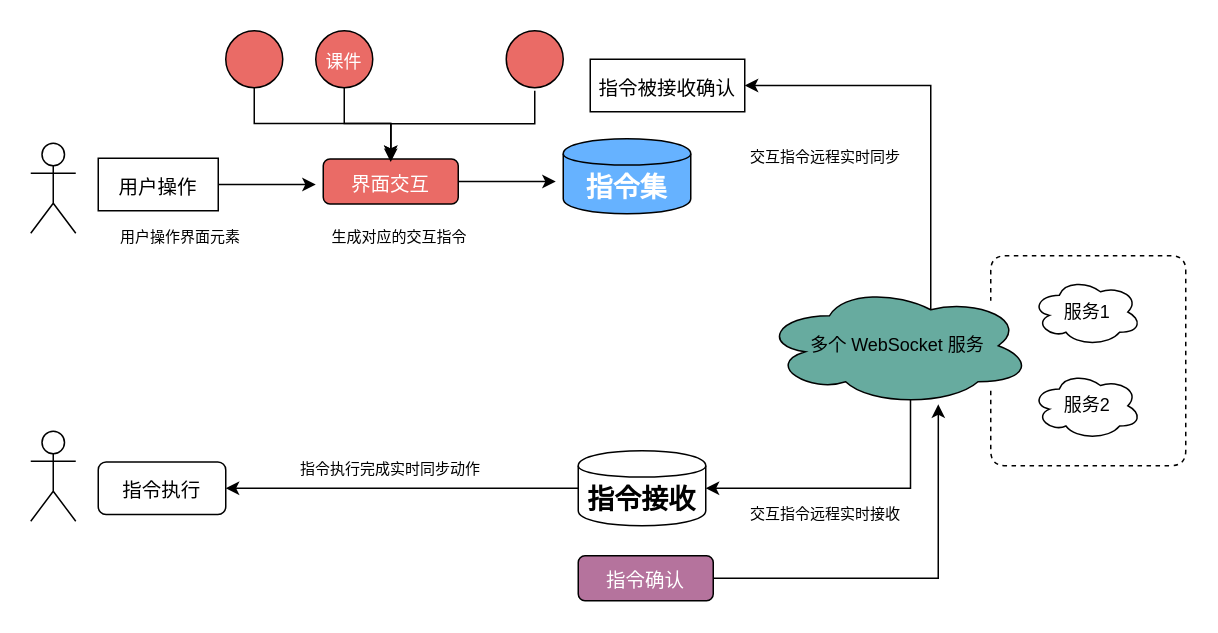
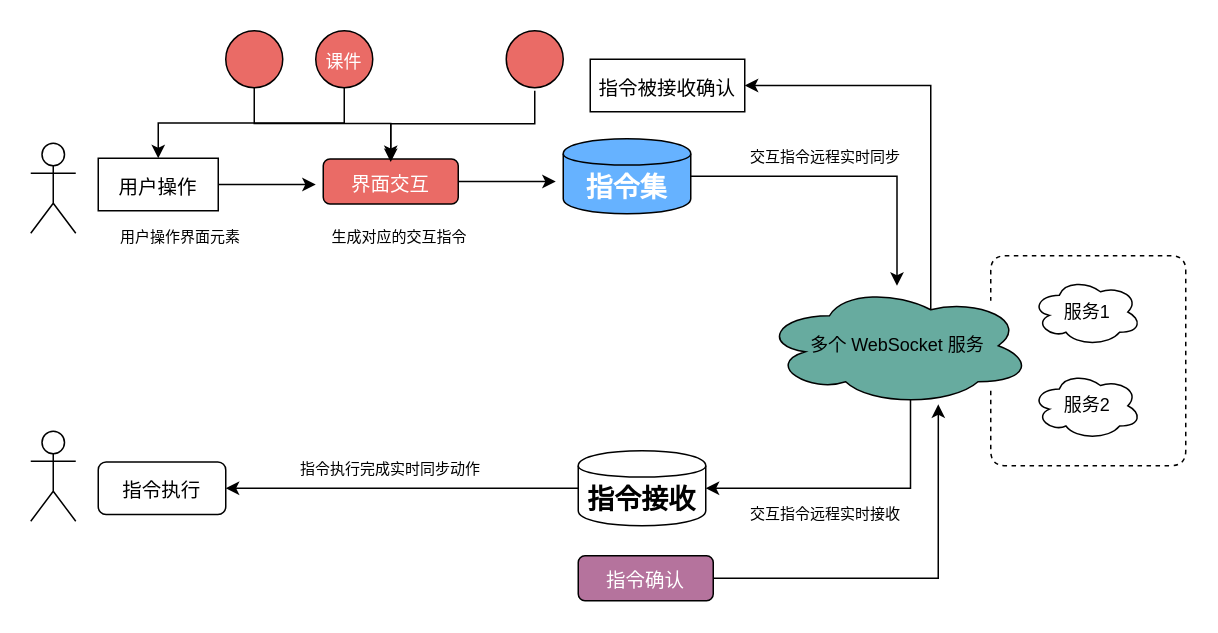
(344, 120) -> (193, 123)
none -> (843, 176)
